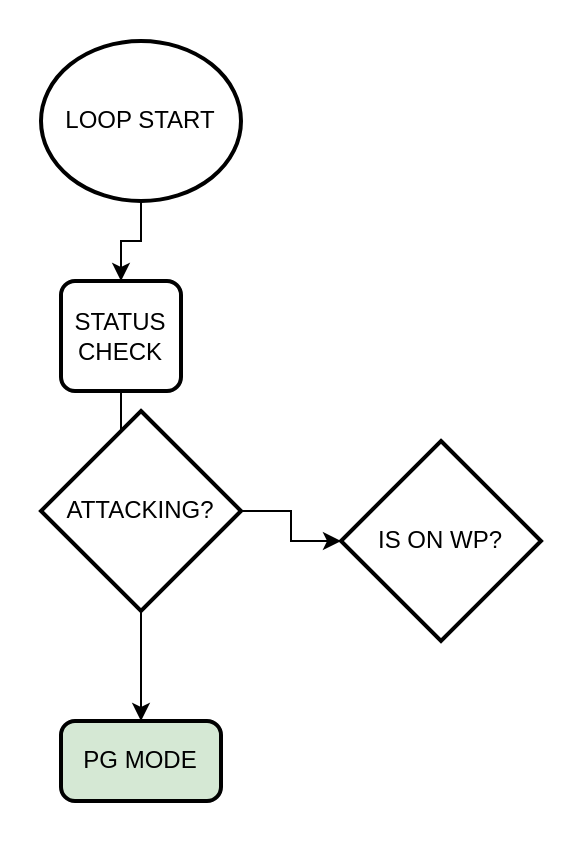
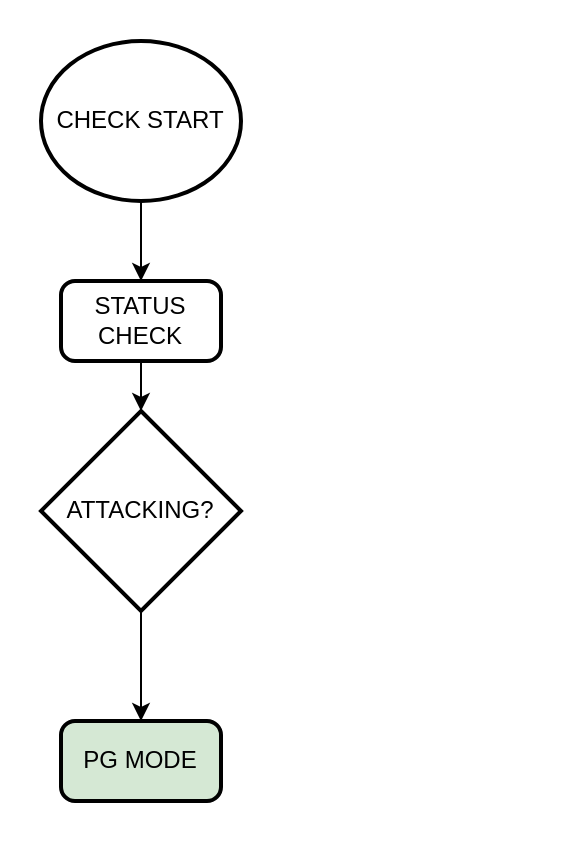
(141, 121) -> (141, 121)
(121, 336) -> (141, 321)
(291, 519) -> none
(441, 541) -> none
